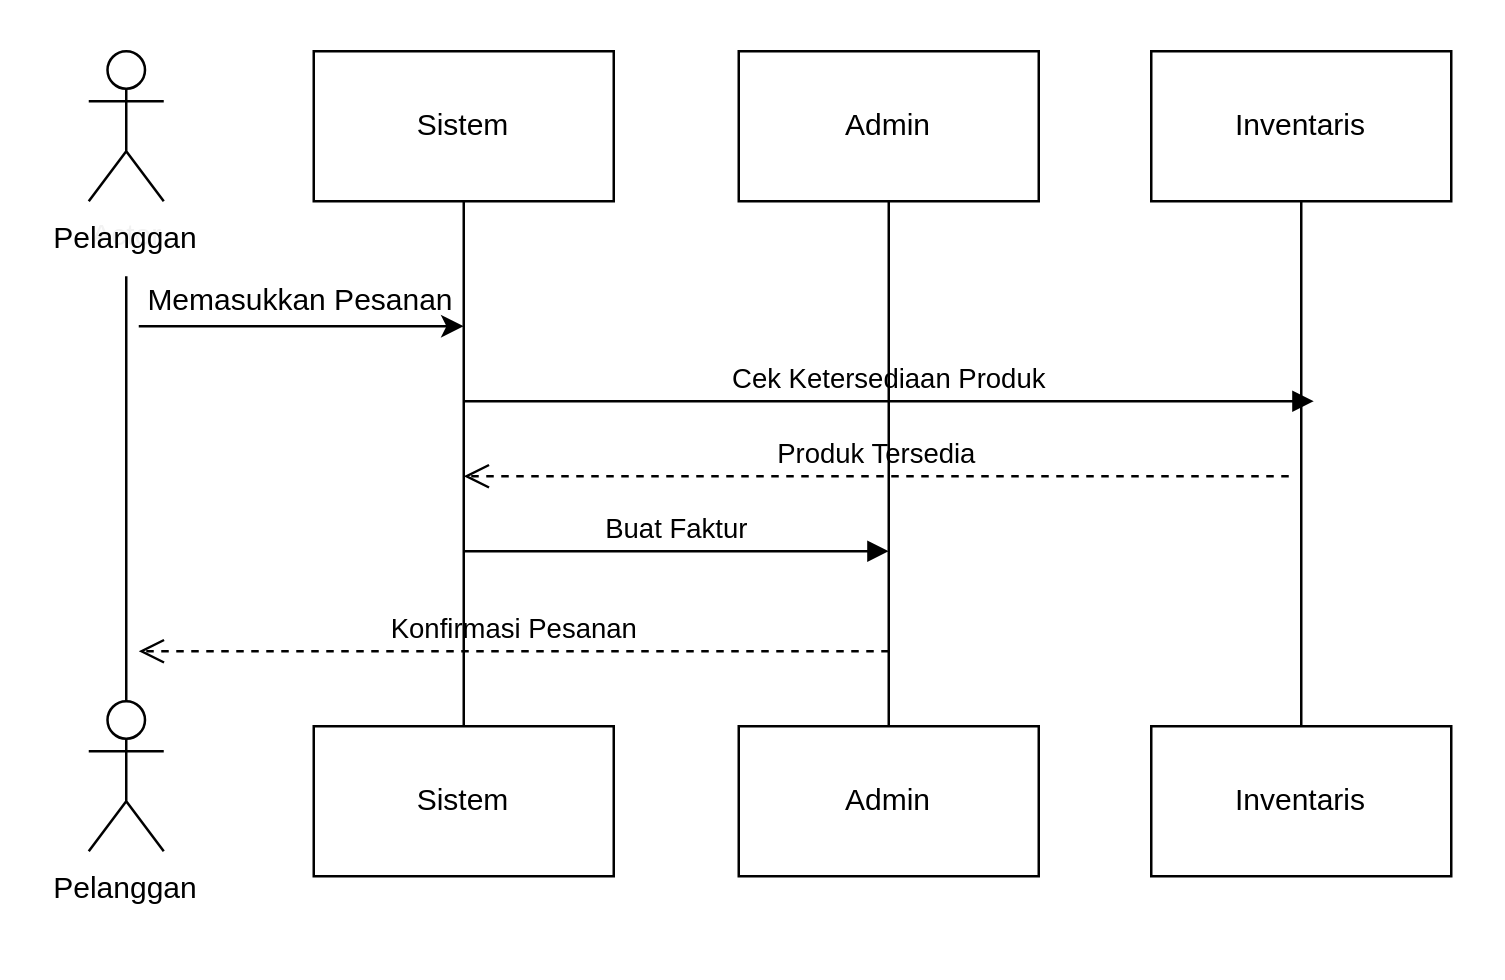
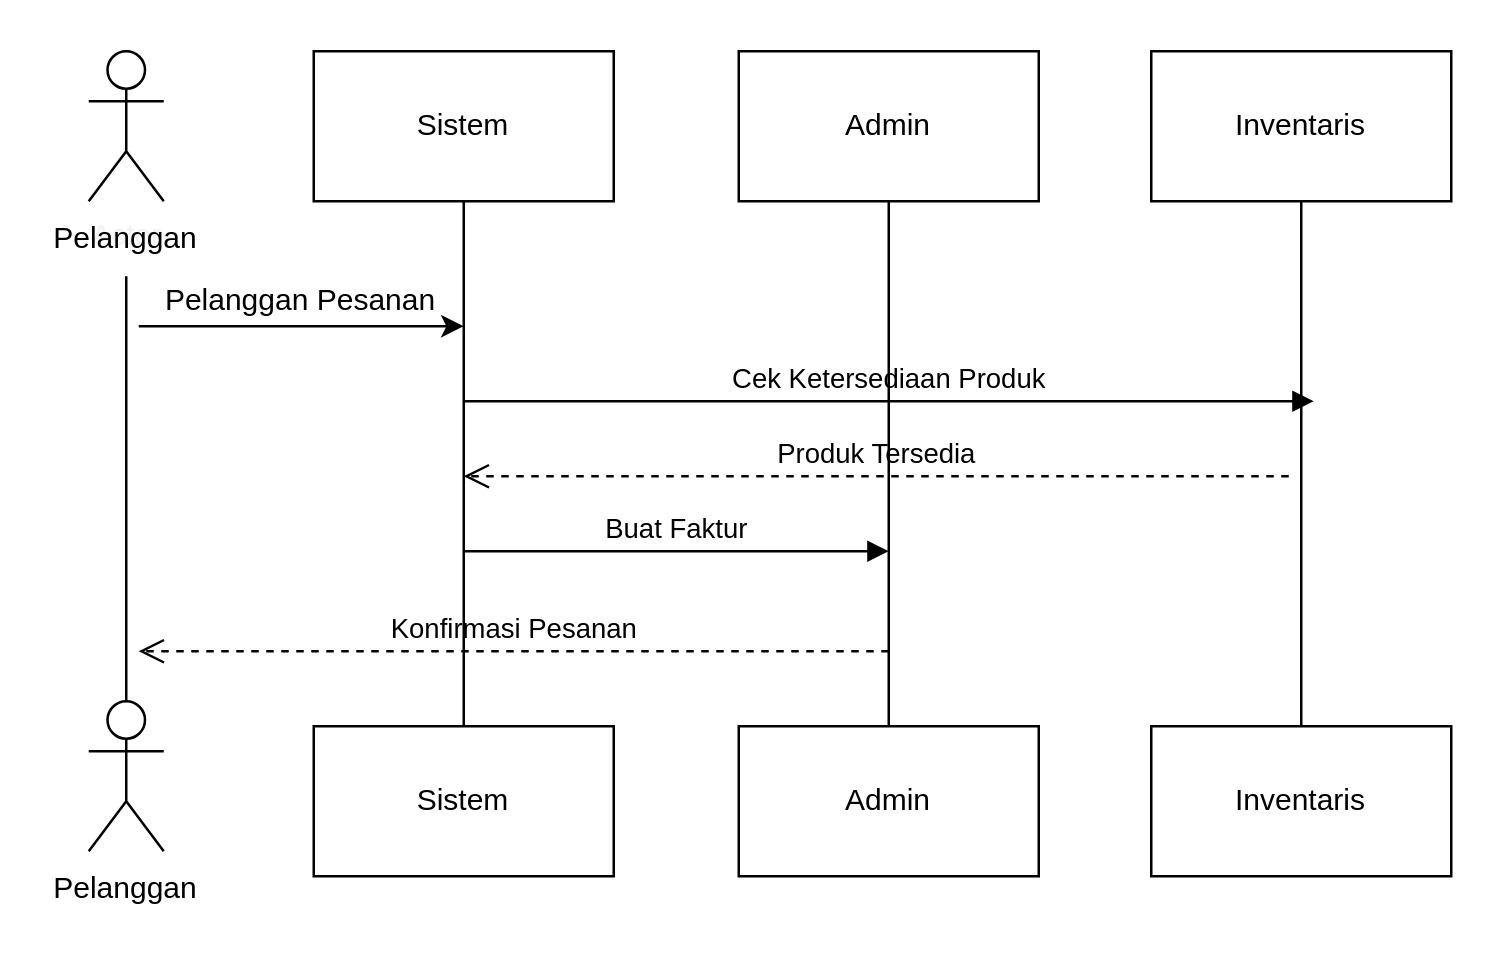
(301, 301) -> (301, 301)
